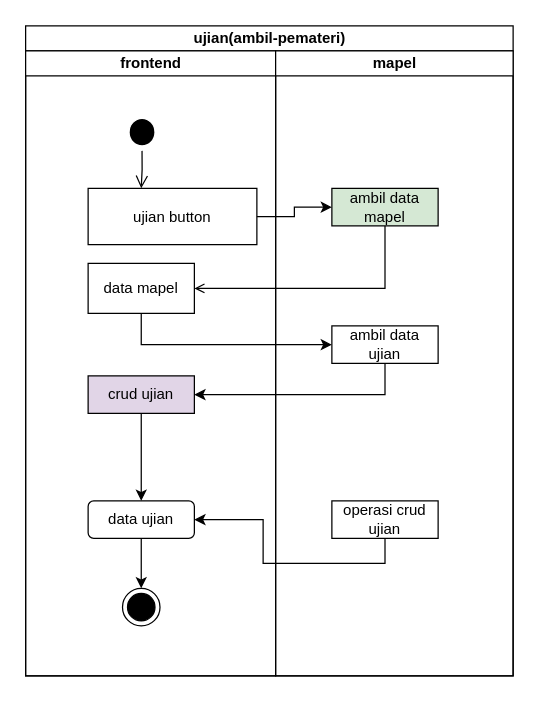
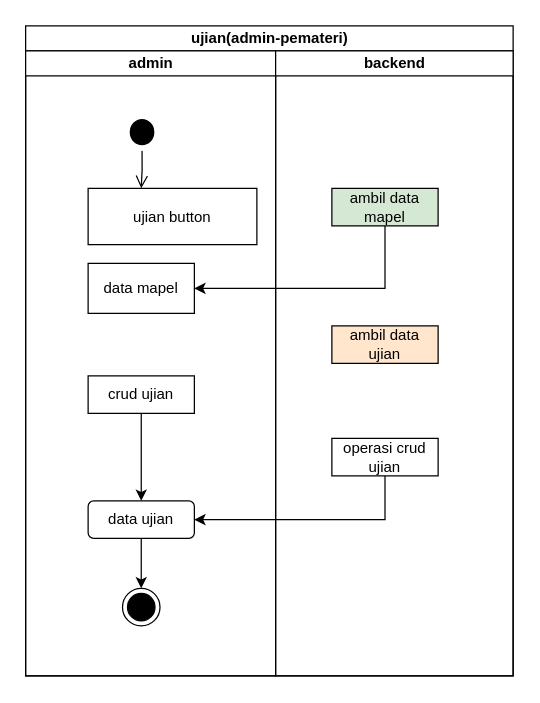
(270, 38) -> (270, 38)
(151, 63) -> (151, 63)
(395, 63) -> (395, 63)
(294, 216) -> none
(201, 288) -> (204, 288)
(217, 344) -> none
(385, 344) -> (385, 344)
(141, 394) -> (141, 394)
(310, 394) -> none
(385, 519) -> (385, 457)
